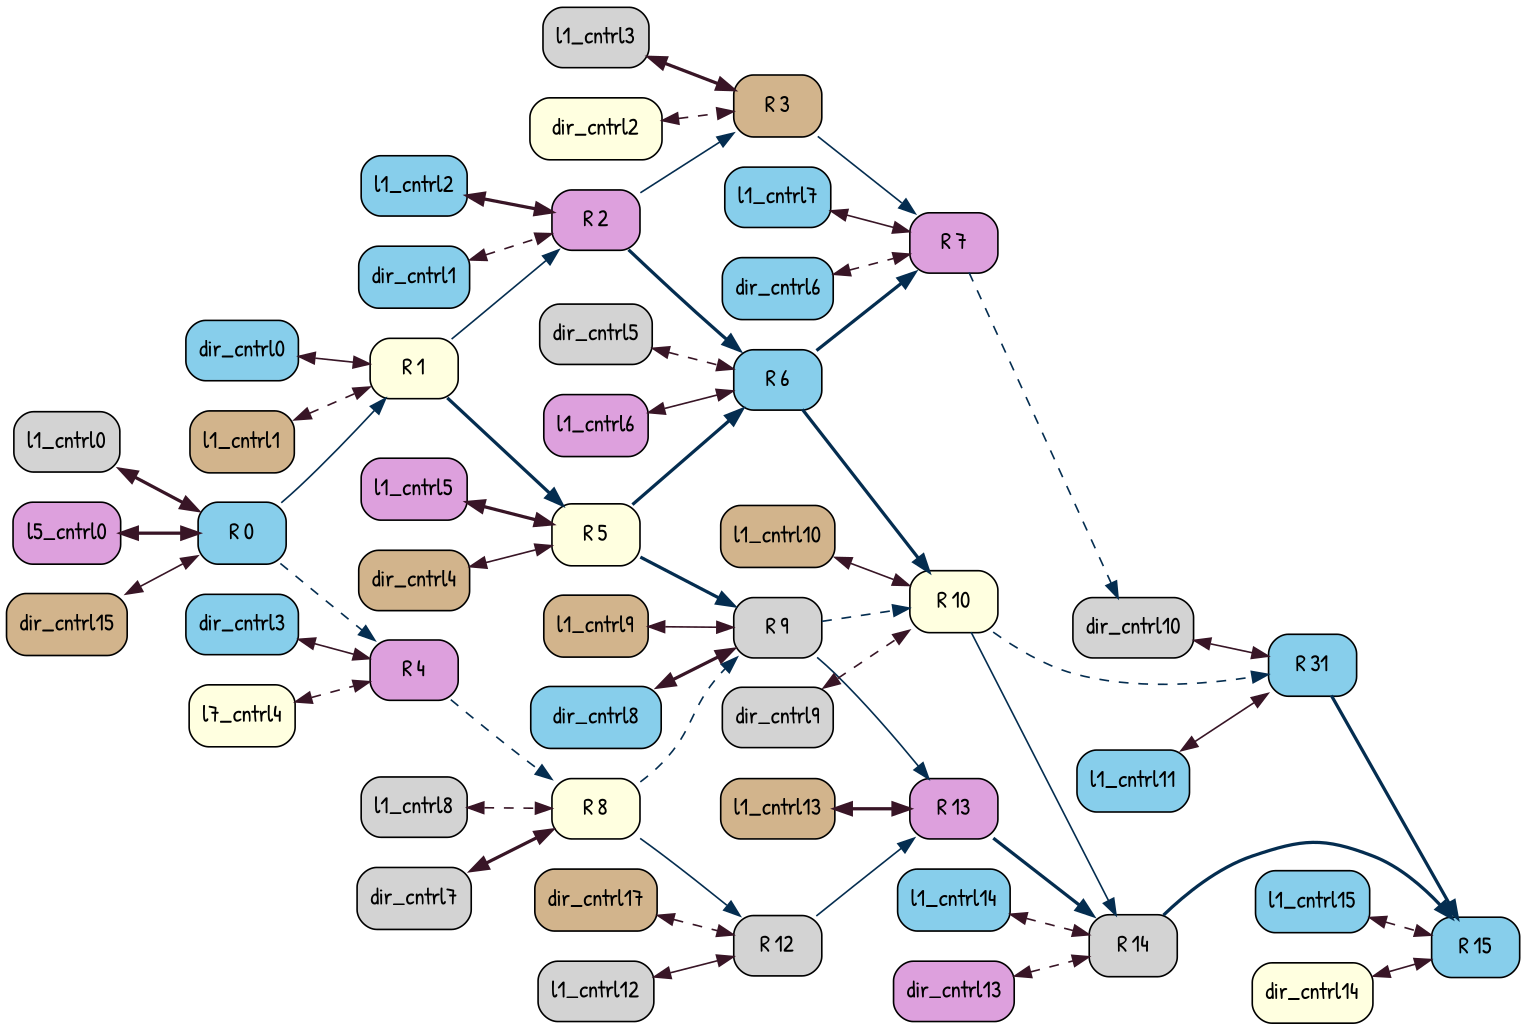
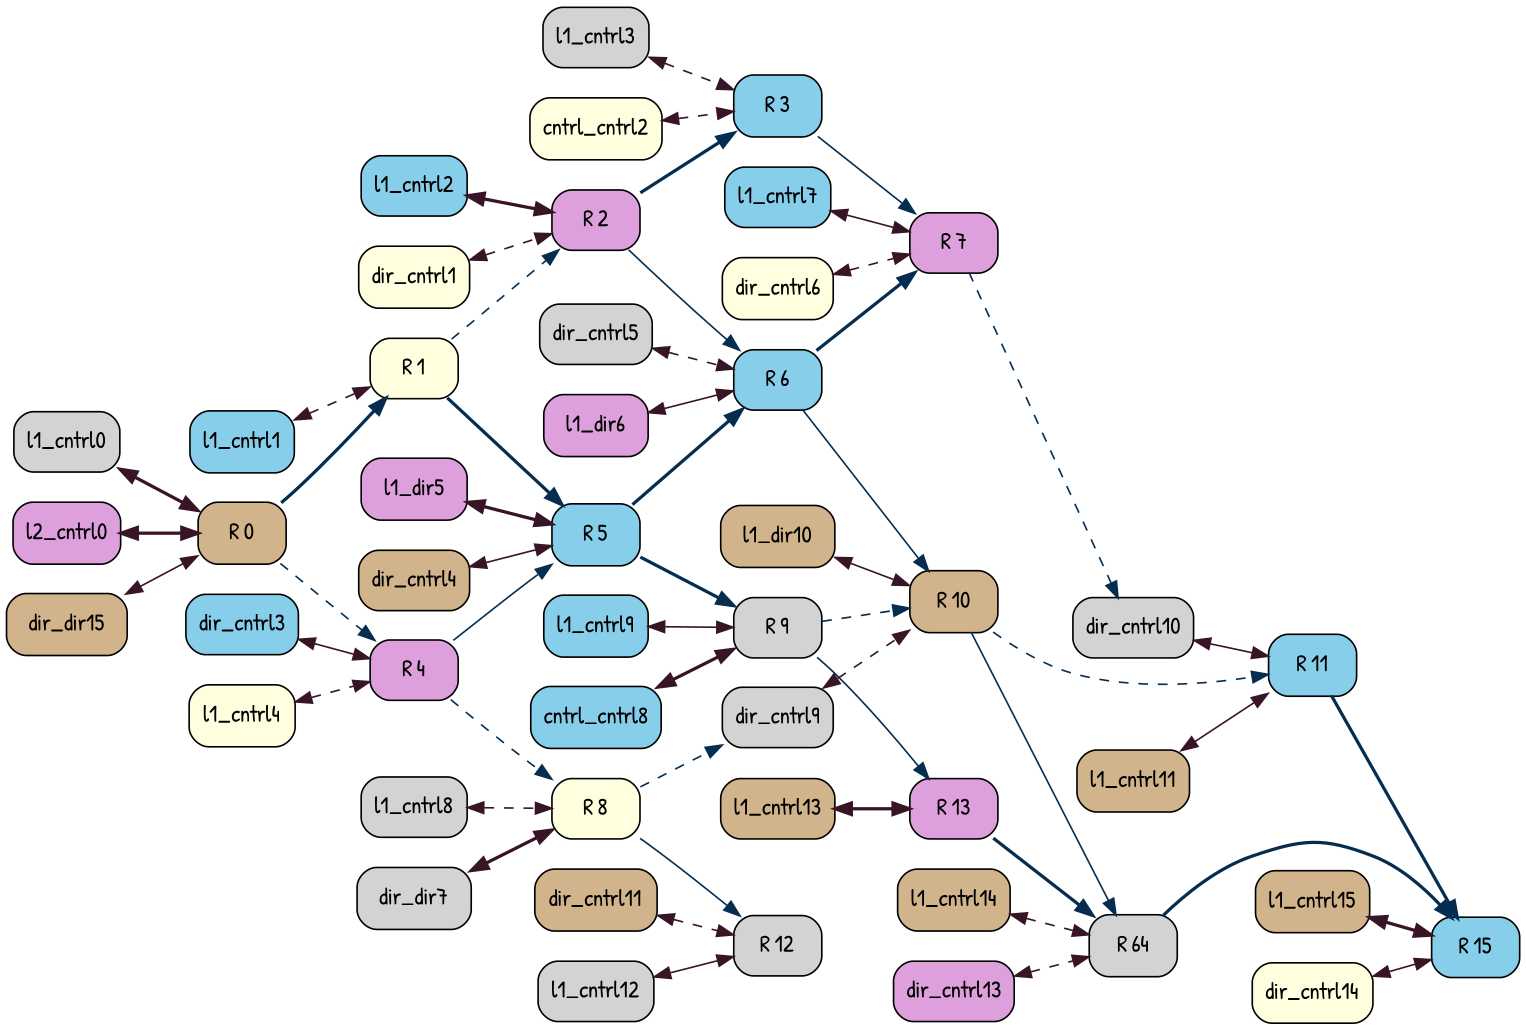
(691, 73) -> (691, 73)
(778, 106) -> (778, 106)
(596, 129) -> (596, 129)
(680, 167) -> (680, 167)
(414, 277) -> (414, 277)
(778, 289) -> (778, 289)
(677, 295) -> (677, 295)
(499, 300) -> (499, 300)
(242, 351) -> none
(596, 426) -> (596, 426)
(242, 442) -> (242, 442)
(329, 458) -> (329, 458)
(860, 484) -> (860, 484)
(414, 489) -> (414, 489)
(67, 533) -> (67, 533)
(242, 533) -> (242, 533)
(596, 535) -> (596, 535)
(778, 536) -> (778, 536)
(954, 602) -> (954, 602)
none -> (495, 607)
(67, 625) -> (67, 625)
(596, 626) -> (596, 626)
(1313, 665) -> (1313, 665)
(242, 716) -> (242, 716)
(596, 717) -> (596, 717)
(687, 729) -> (674, 770)
(1133, 781) -> (1133, 781)
(859, 882) -> none
(414, 898) -> (414, 898)
(596, 900) -> (596, 900)
(954, 900) -> (954, 900)
(1313, 902) -> (1313, 902)
(1401, 926) -> (1401, 926)
(1133, 946) -> (1133, 946)
